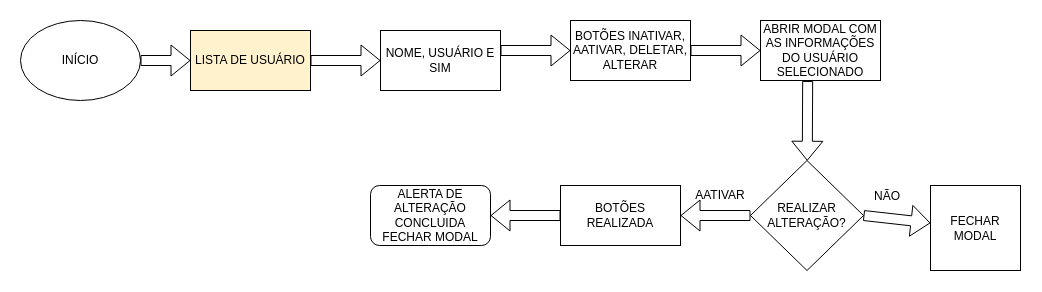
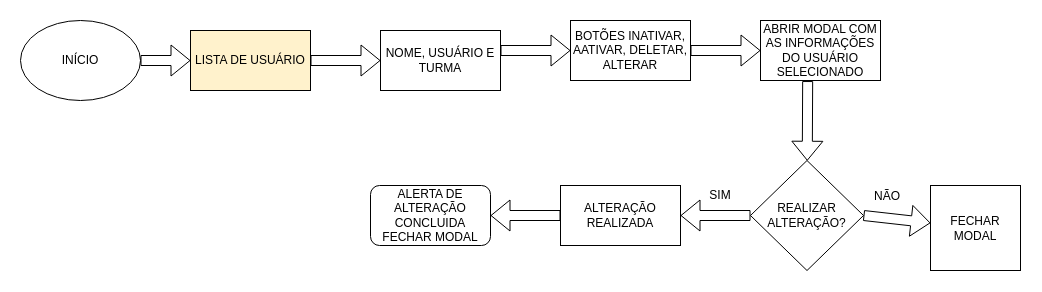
(441, 61) -> (441, 61)
(721, 196) -> (721, 196)
(621, 216) -> (621, 216)
